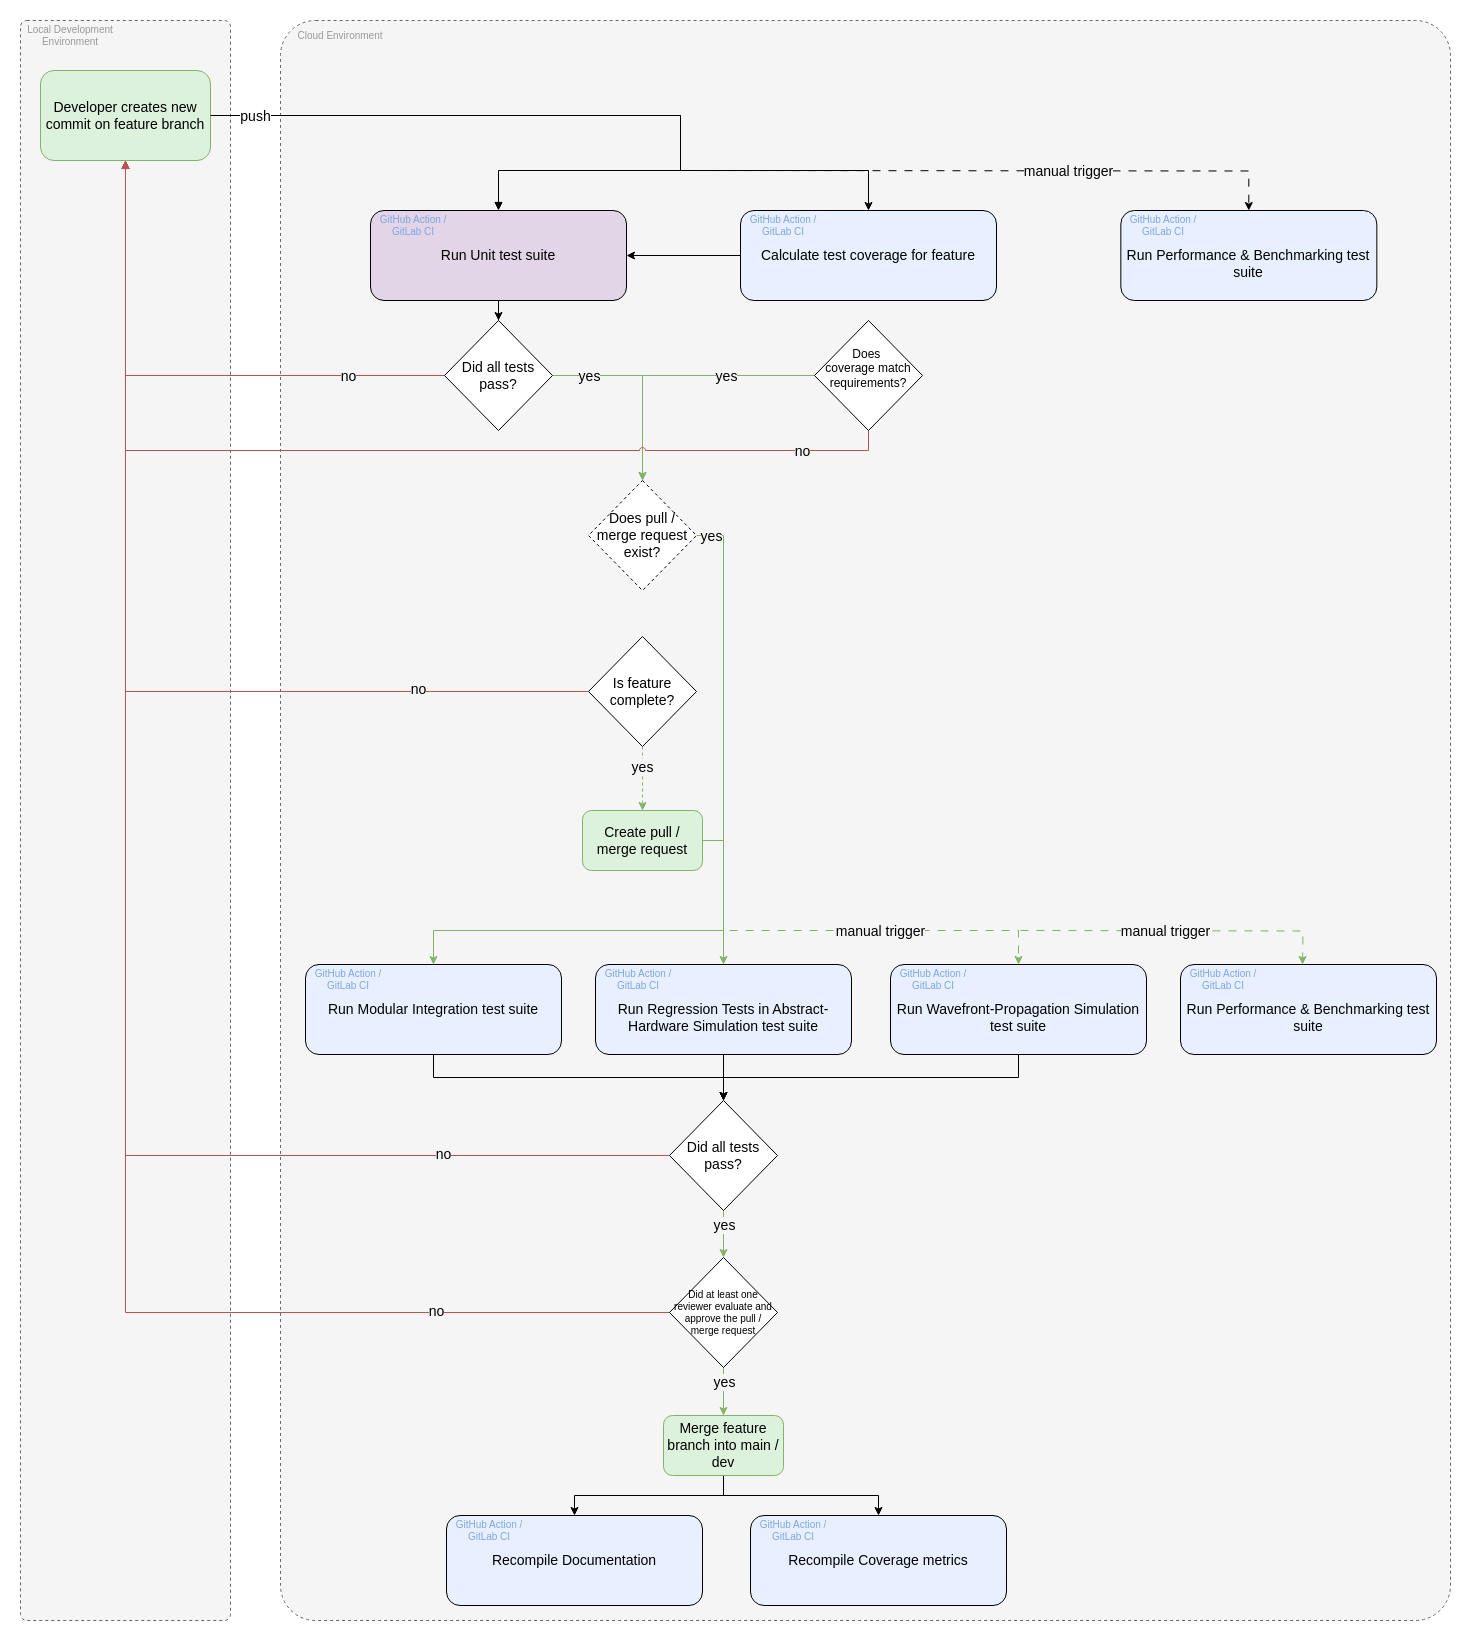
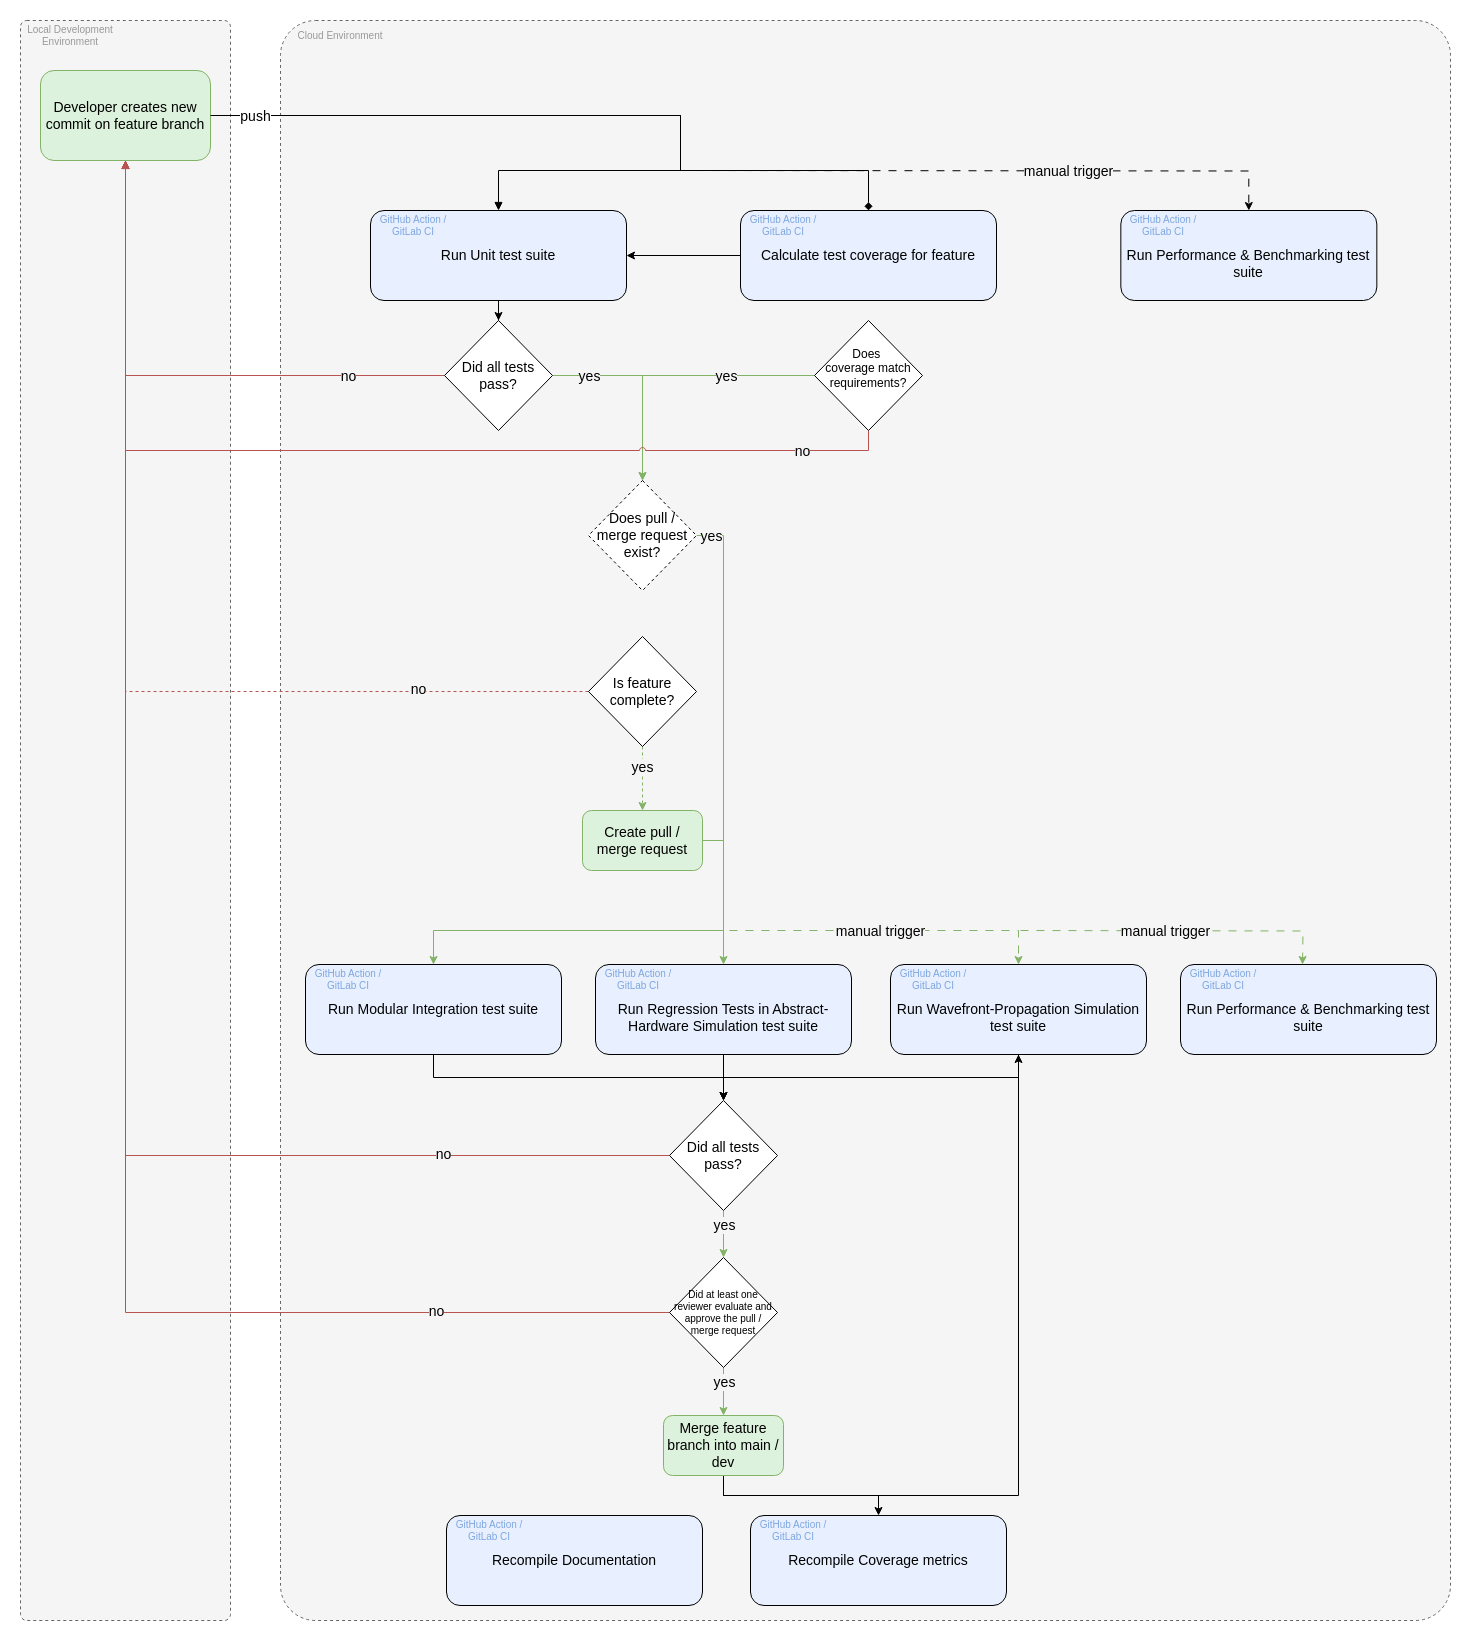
(869, 202) -> (869, 202)
(499, 256) -> (499, 256)
(271, 692) -> (271, 692)
(643, 1496) -> (1019, 1357)
